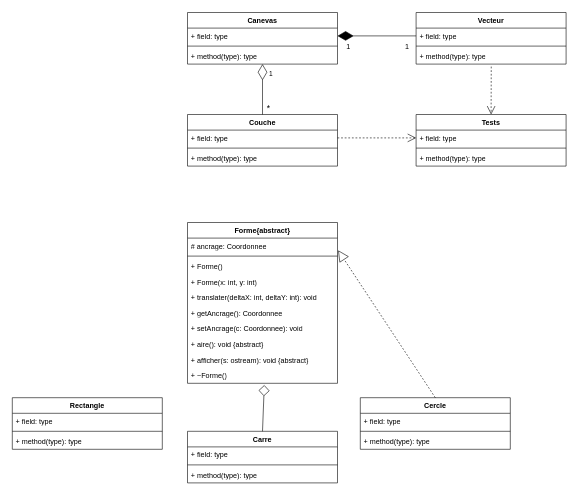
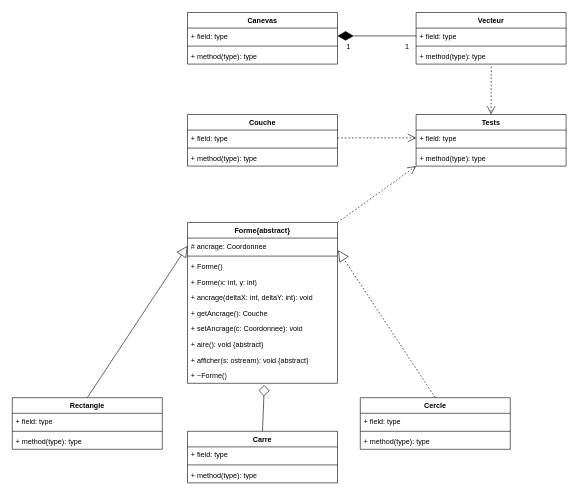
(263, 97) -> none
none -> (376, 195)
(263, 302) -> (261, 298)
(241, 314) -> (233, 314)
none -> (134, 327)
